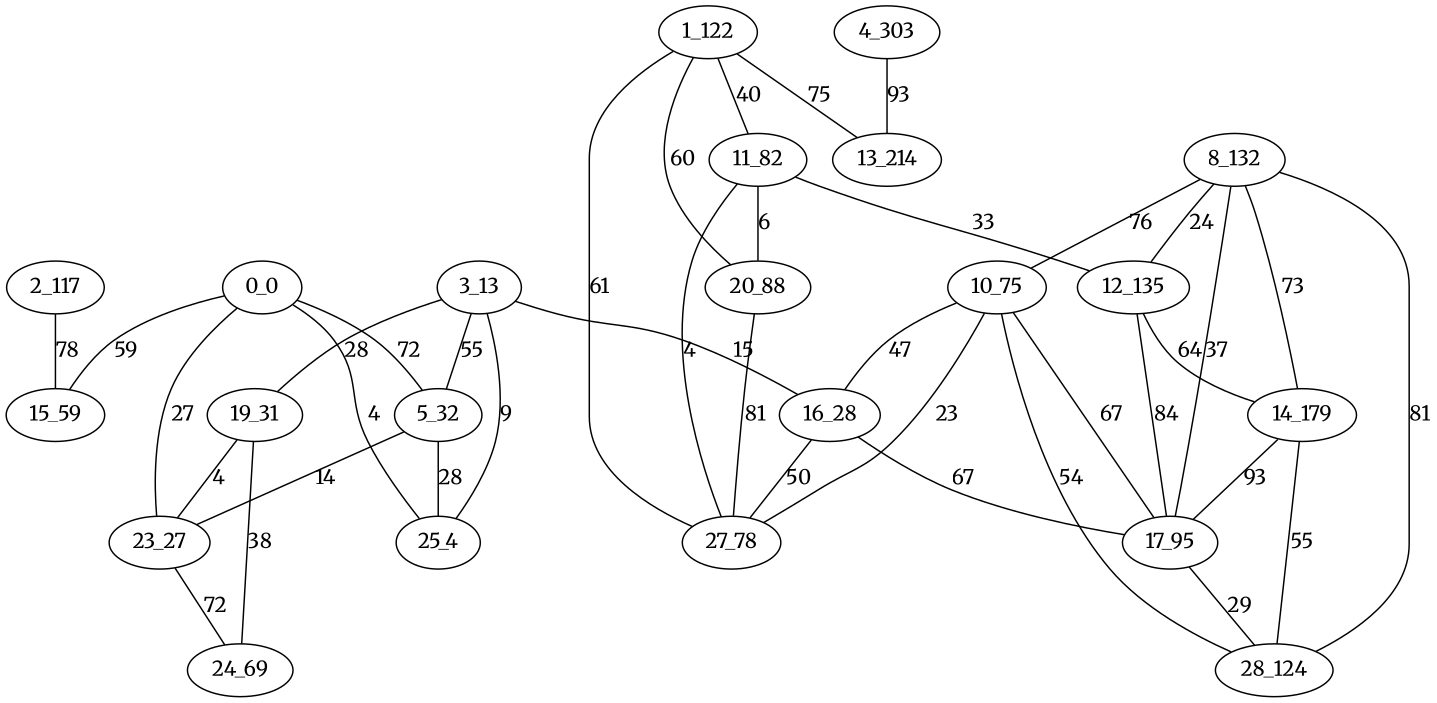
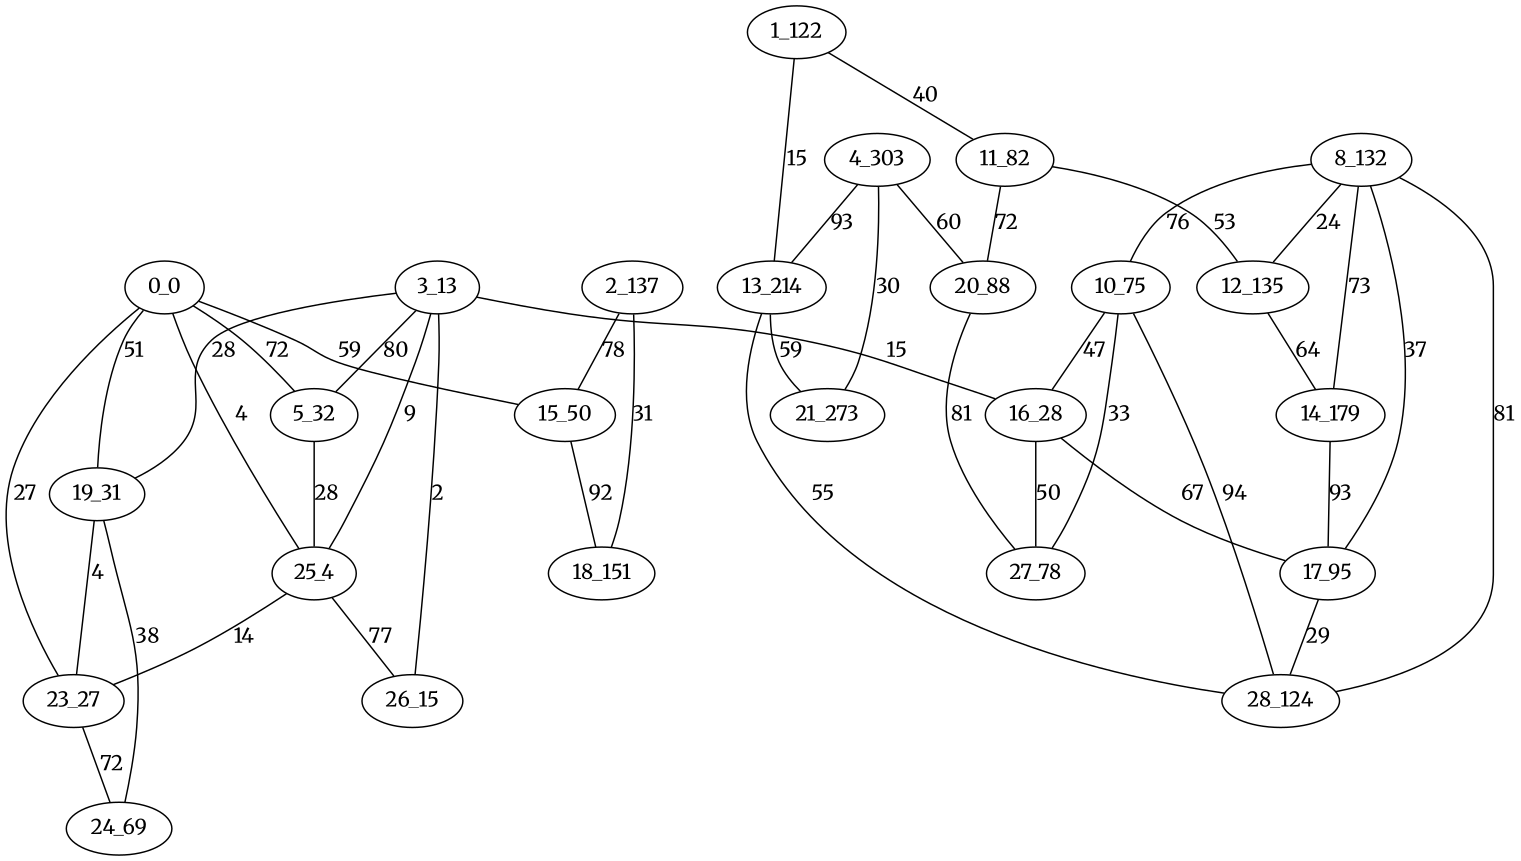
(820, 96) -> (797, 160)
(666, 170) -> (930, 224)
(765, 224) -> (1006, 224)
(984, 224) -> (1225, 224)
(55, 287) -> (632, 287)
(589, 296) -> none
(472, 351) -> (396, 351)
(683, 355) -> none
none -> (109, 385)
(55, 415) -> (565, 415)
none -> (827, 415)
(947, 415) -> (1119, 415)
(1084, 415) -> none
(1152, 415) -> none
(300, 478) -> (203, 644)
(1071, 479) -> (1234, 494)
(1288, 543) -> (903, 588)
none -> (602, 573)
none -> (412, 701)
